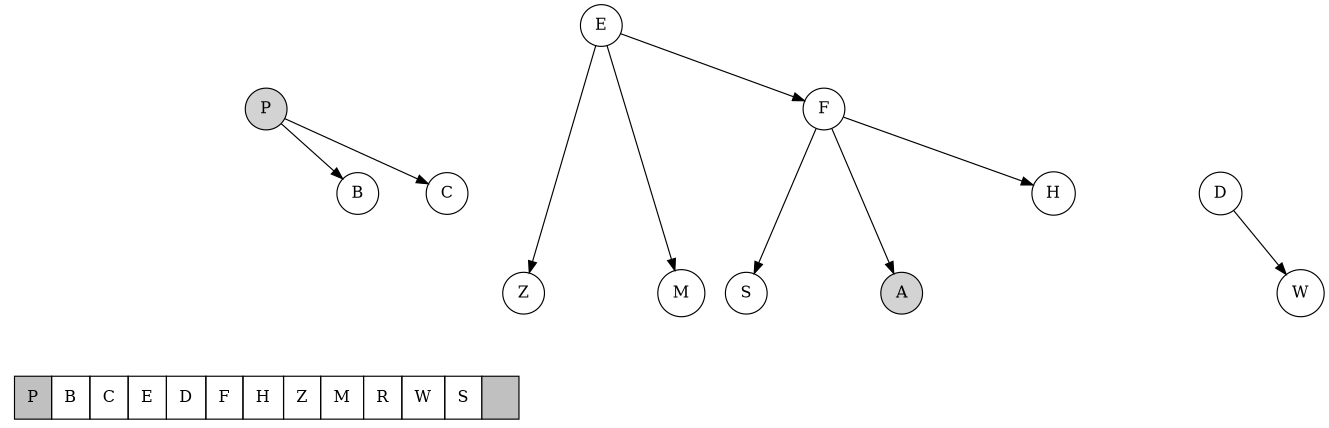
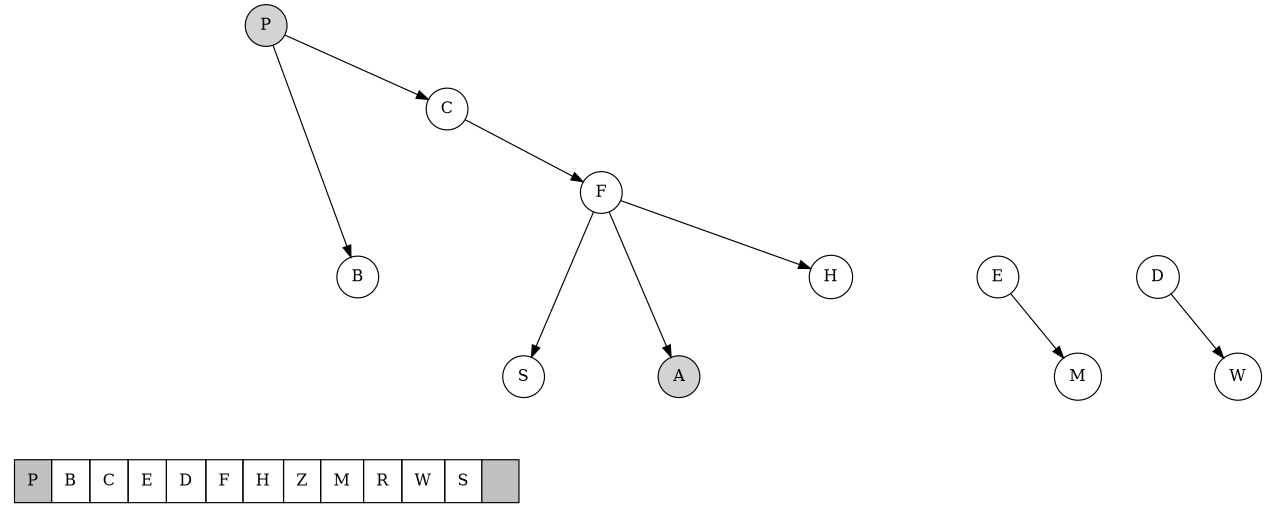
(707, 65) -> (519, 148)
(524, 293) -> none
